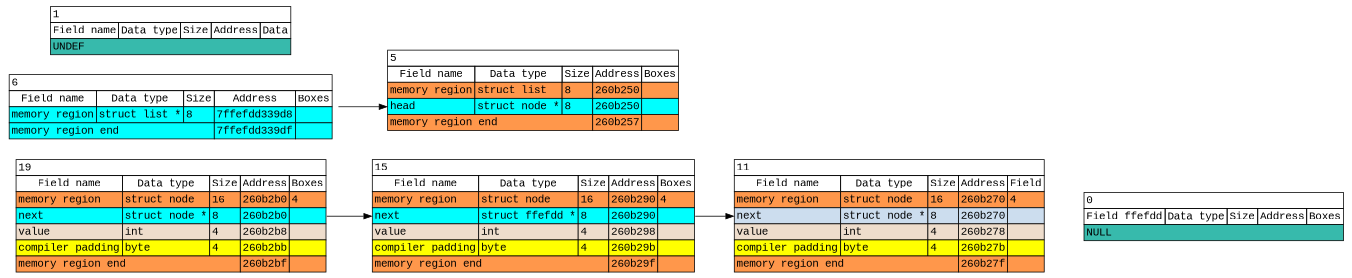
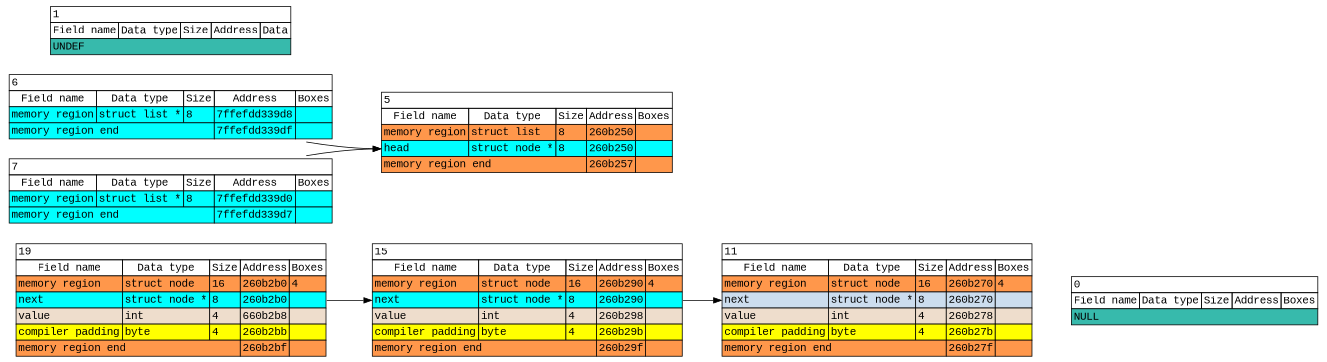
(1026, 183) -> (1014, 267)
none -> (171, 191)
(528, 215) -> (522, 300)
(1125, 216) -> (1105, 300)
(265, 231) -> (265, 316)
